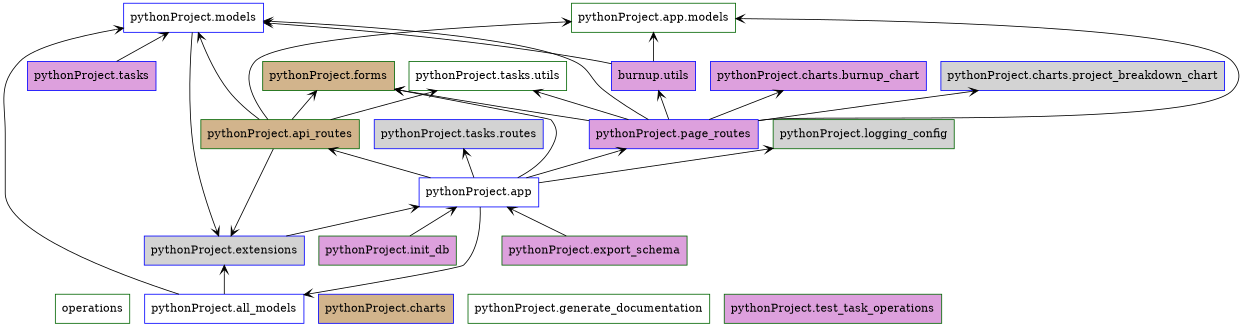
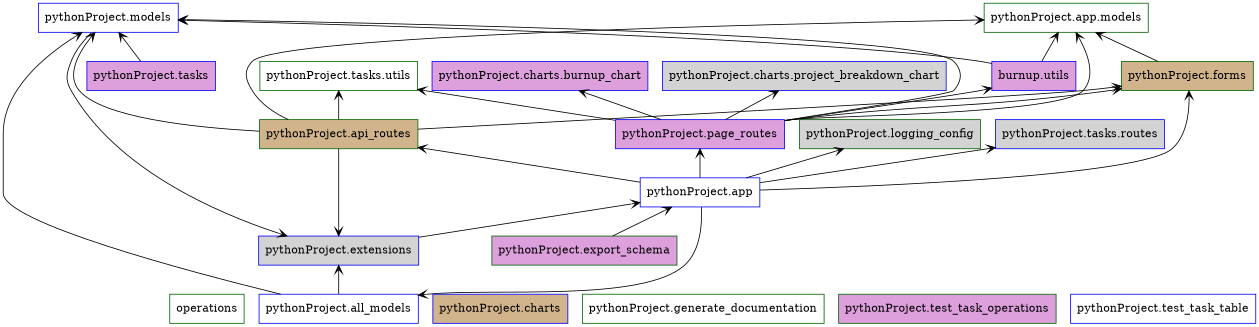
none -> (1131, 49)
(388, 251) -> none
none -> (1163, 309)
